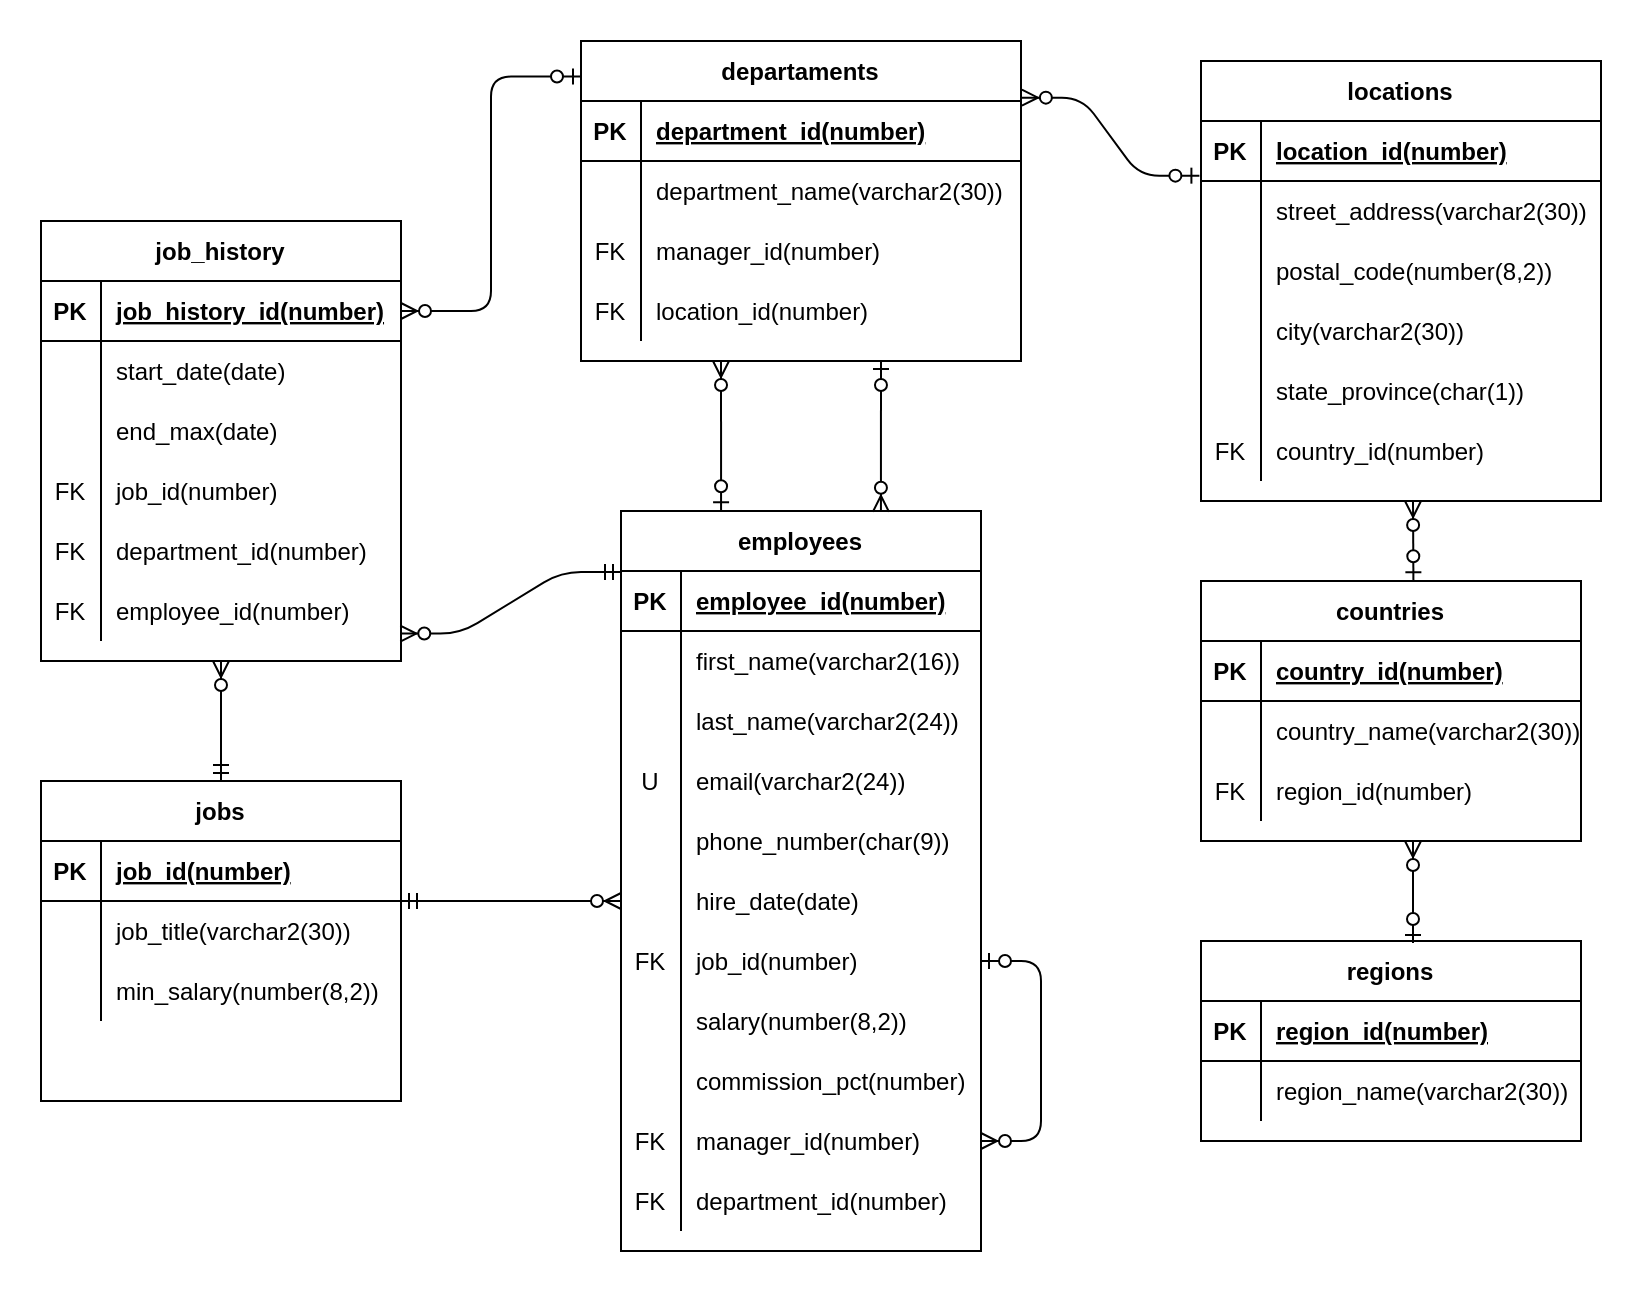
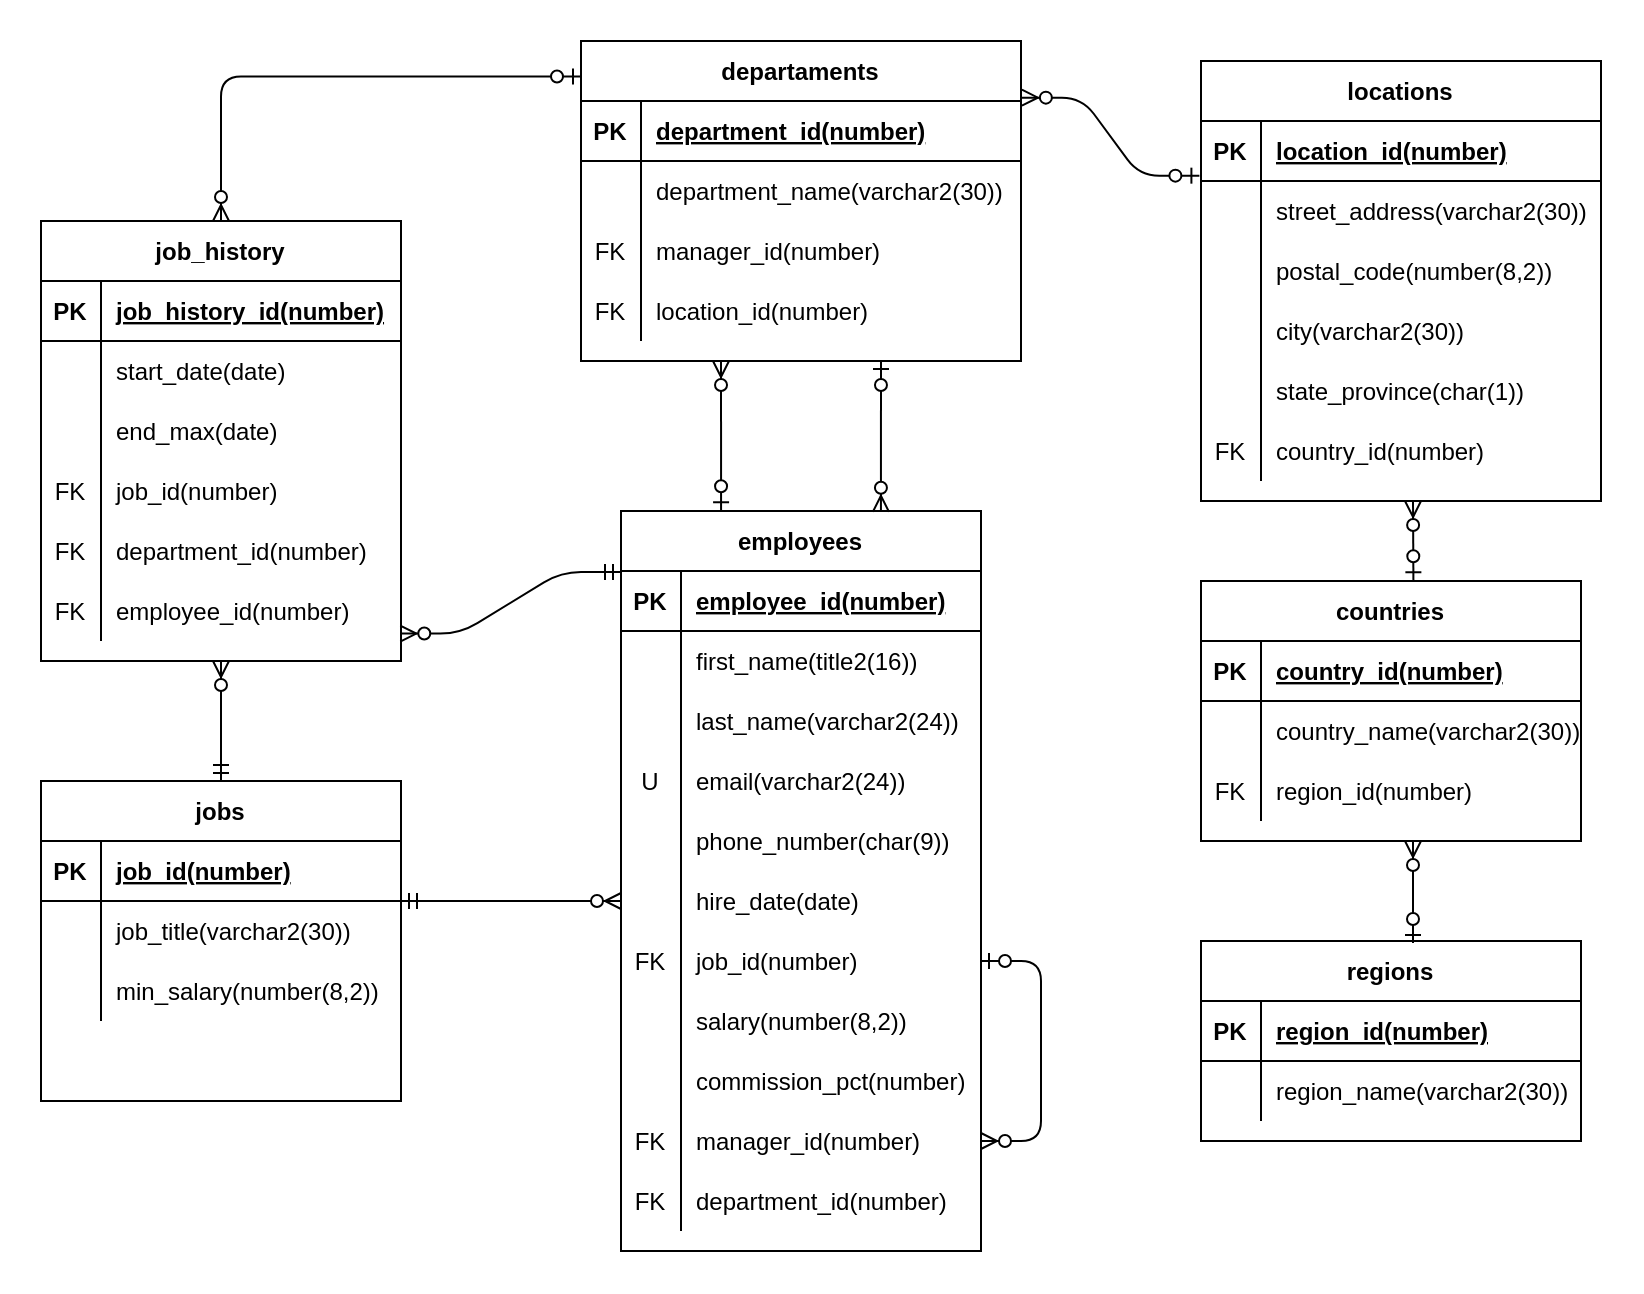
(491, 228) -> (299, 77)
(854, 662) -> (834, 662)
